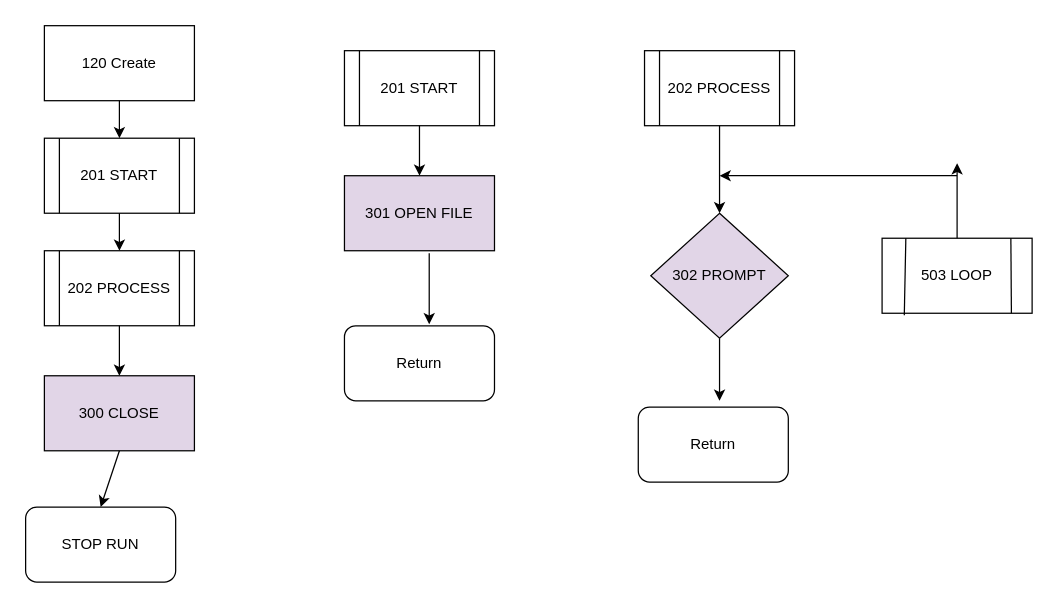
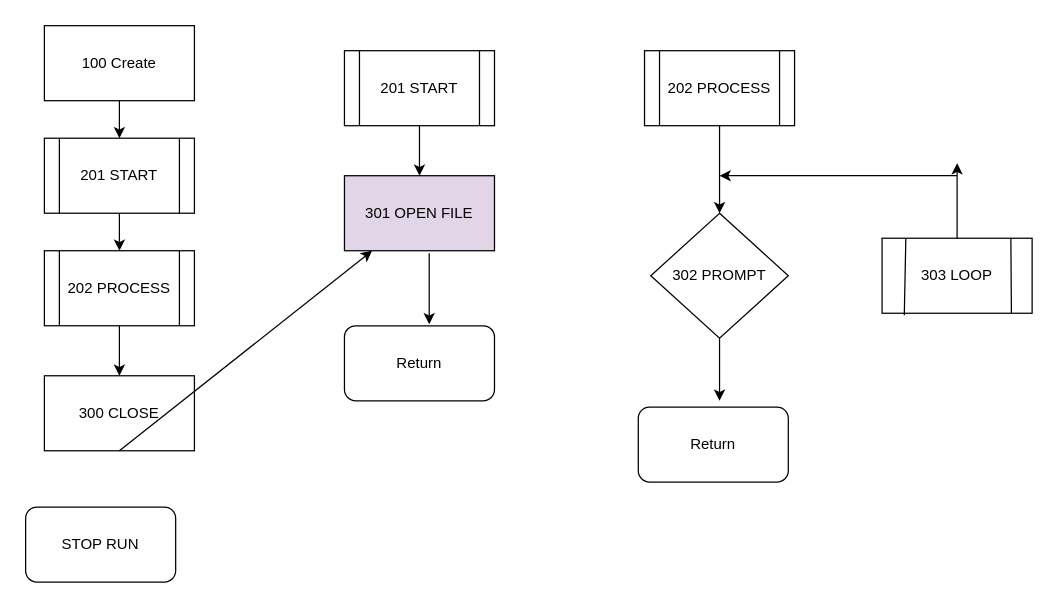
(119, 63) -> (119, 63)
(719, 276) -> (719, 276)
(957, 276) -> (957, 276)
(119, 413) -> (119, 413)
(111, 474) -> (243, 353)
